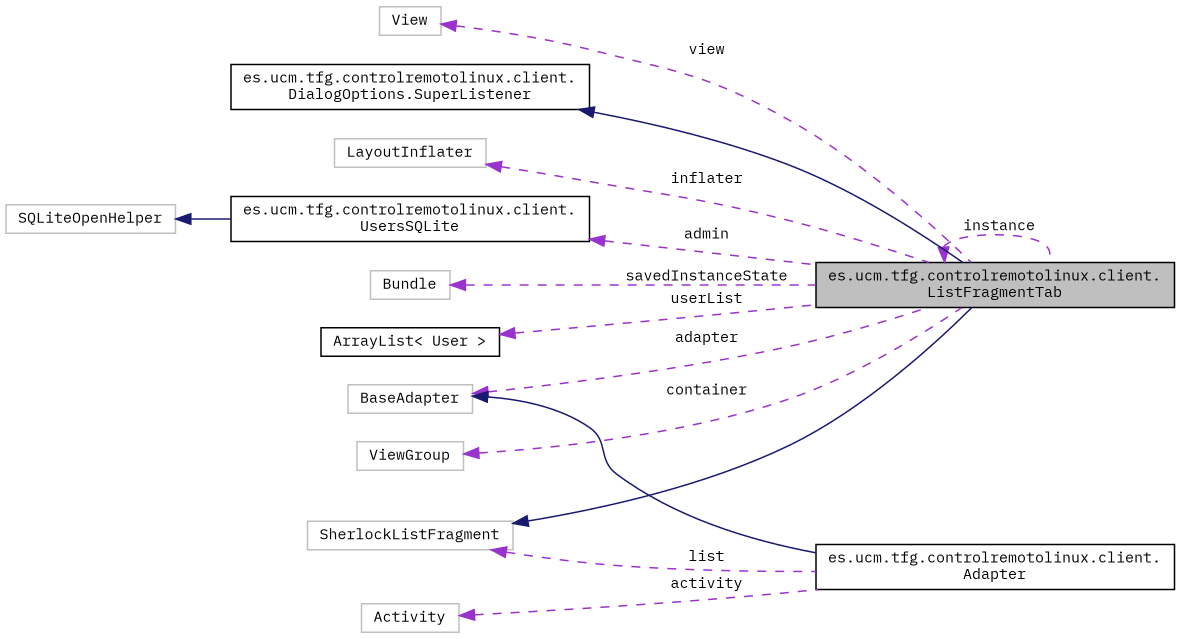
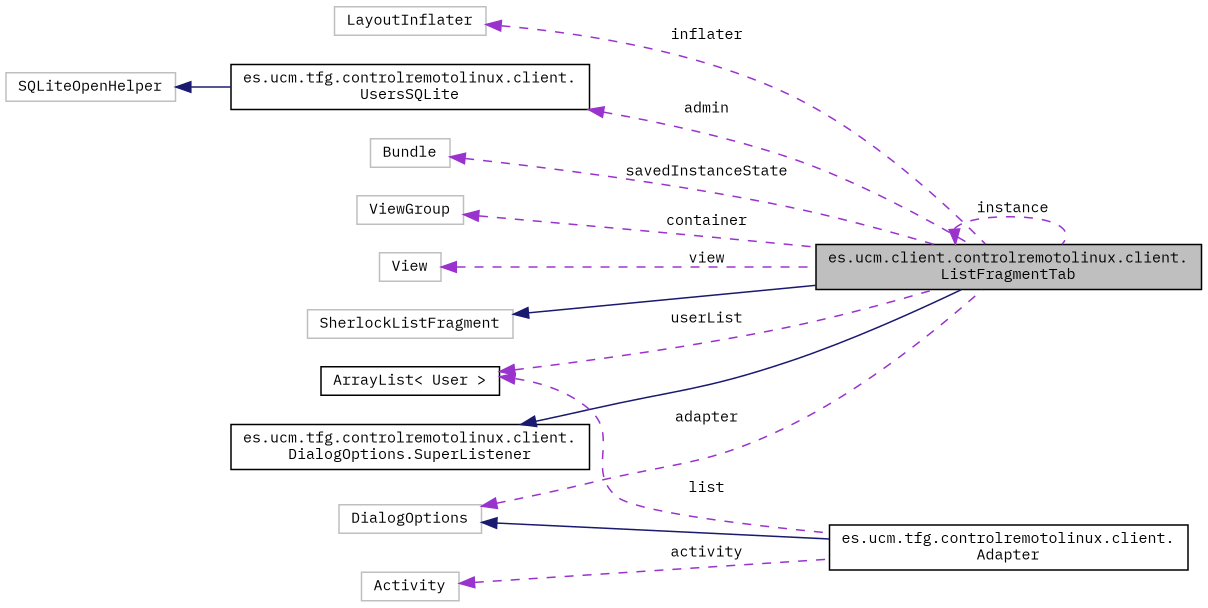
(995, 285) -> (1009, 267)
(410, 399) -> (410, 519)
(660, 568) -> (635, 504)
